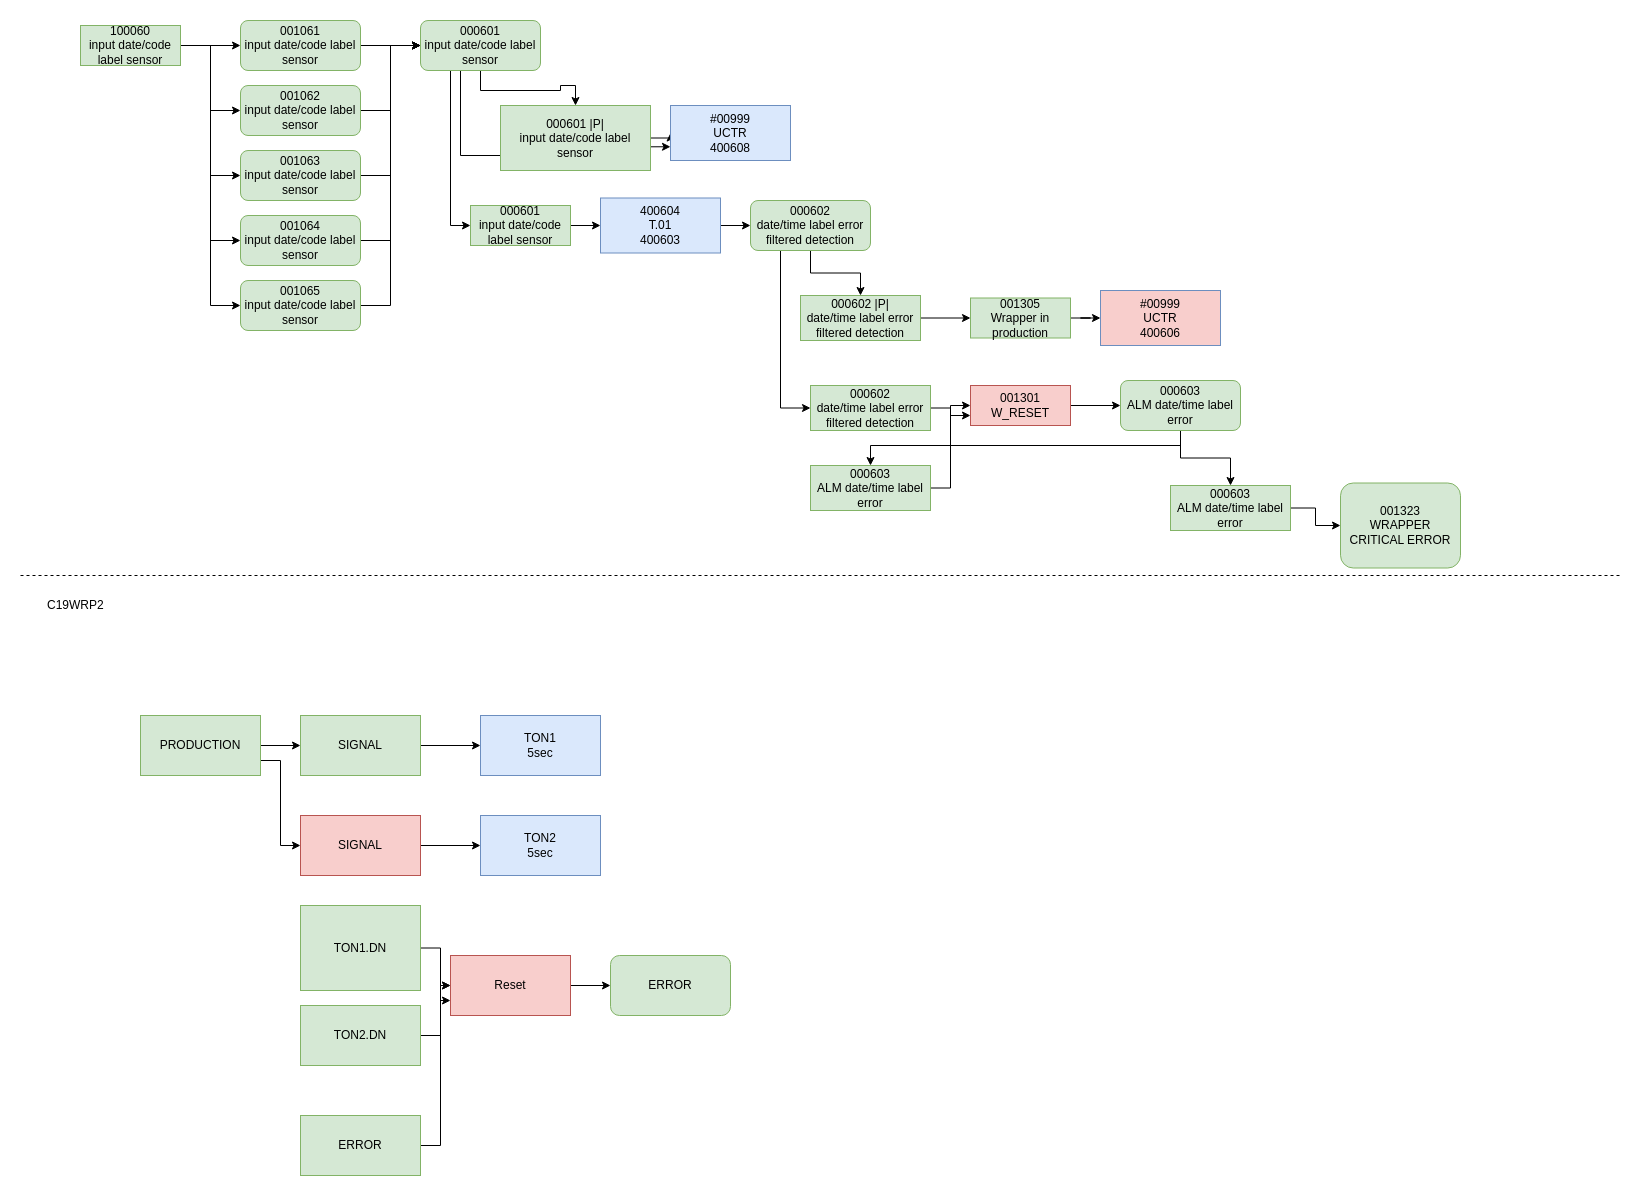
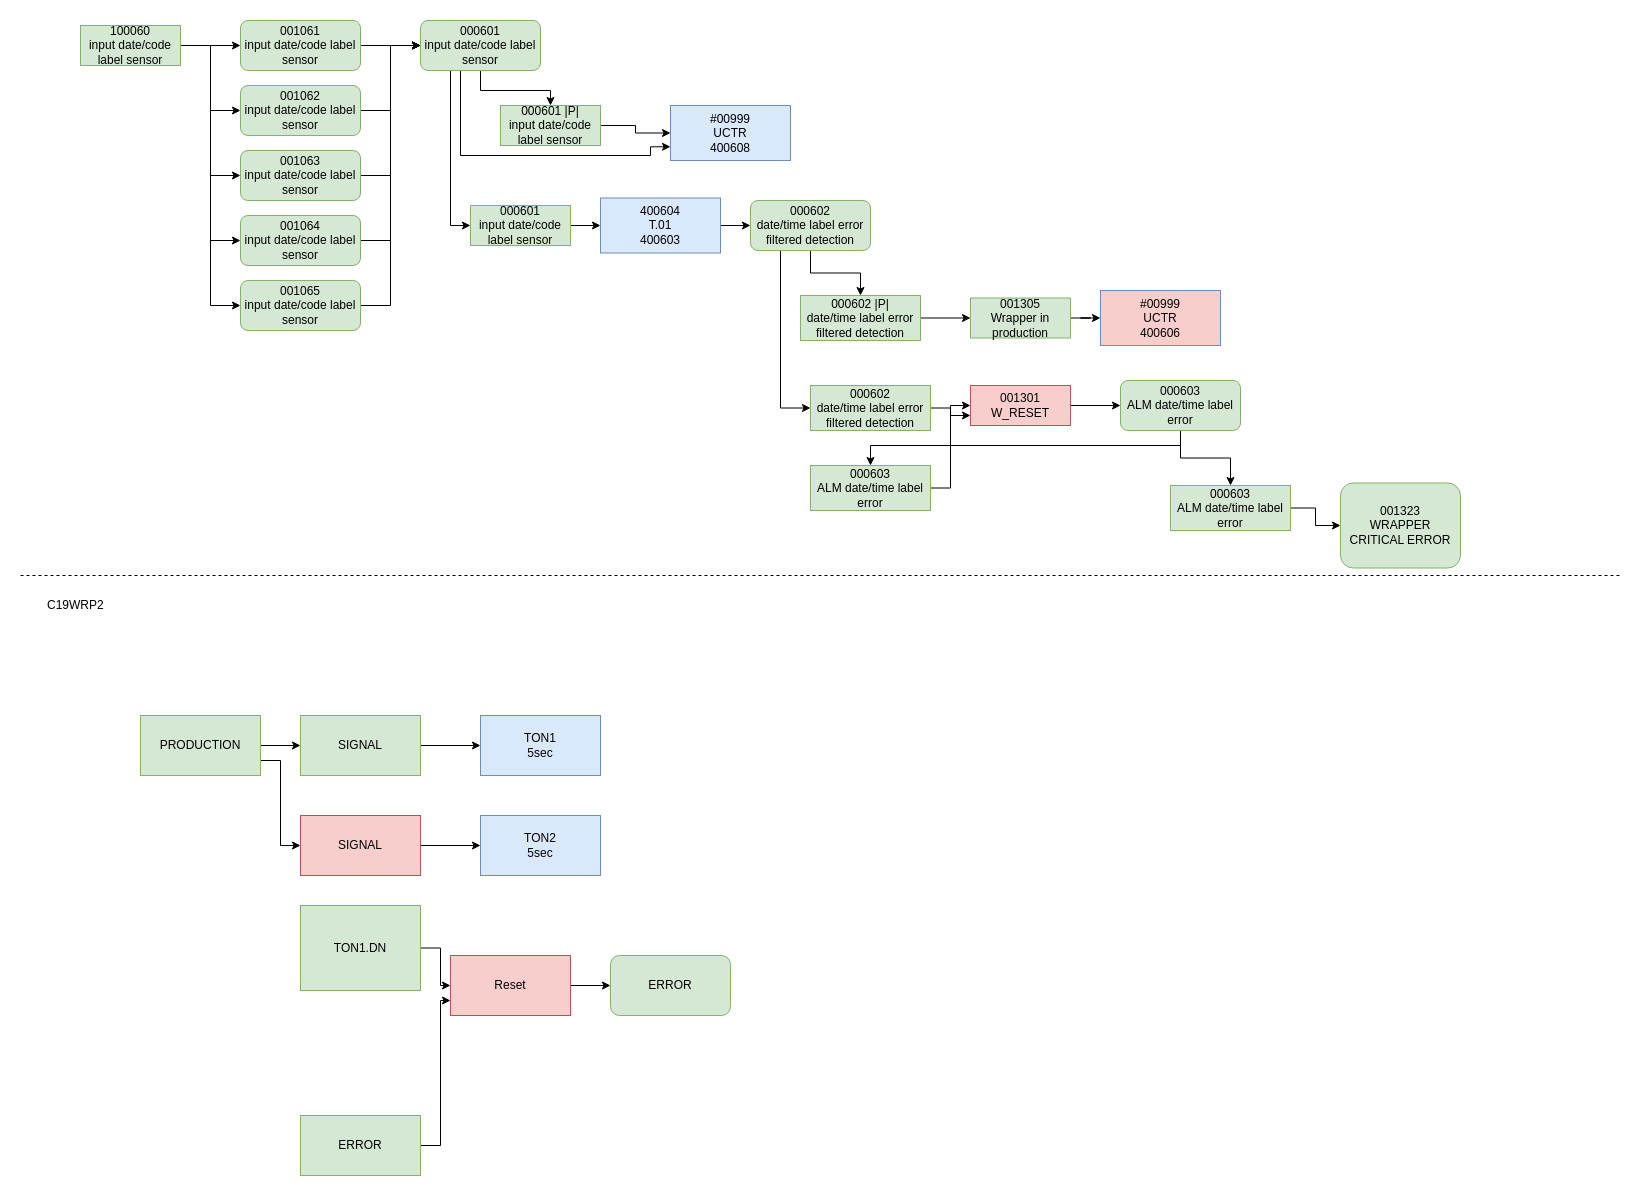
(576, 138) -> (551, 126)
(361, 1036) -> none
(430, 1036) -> none
